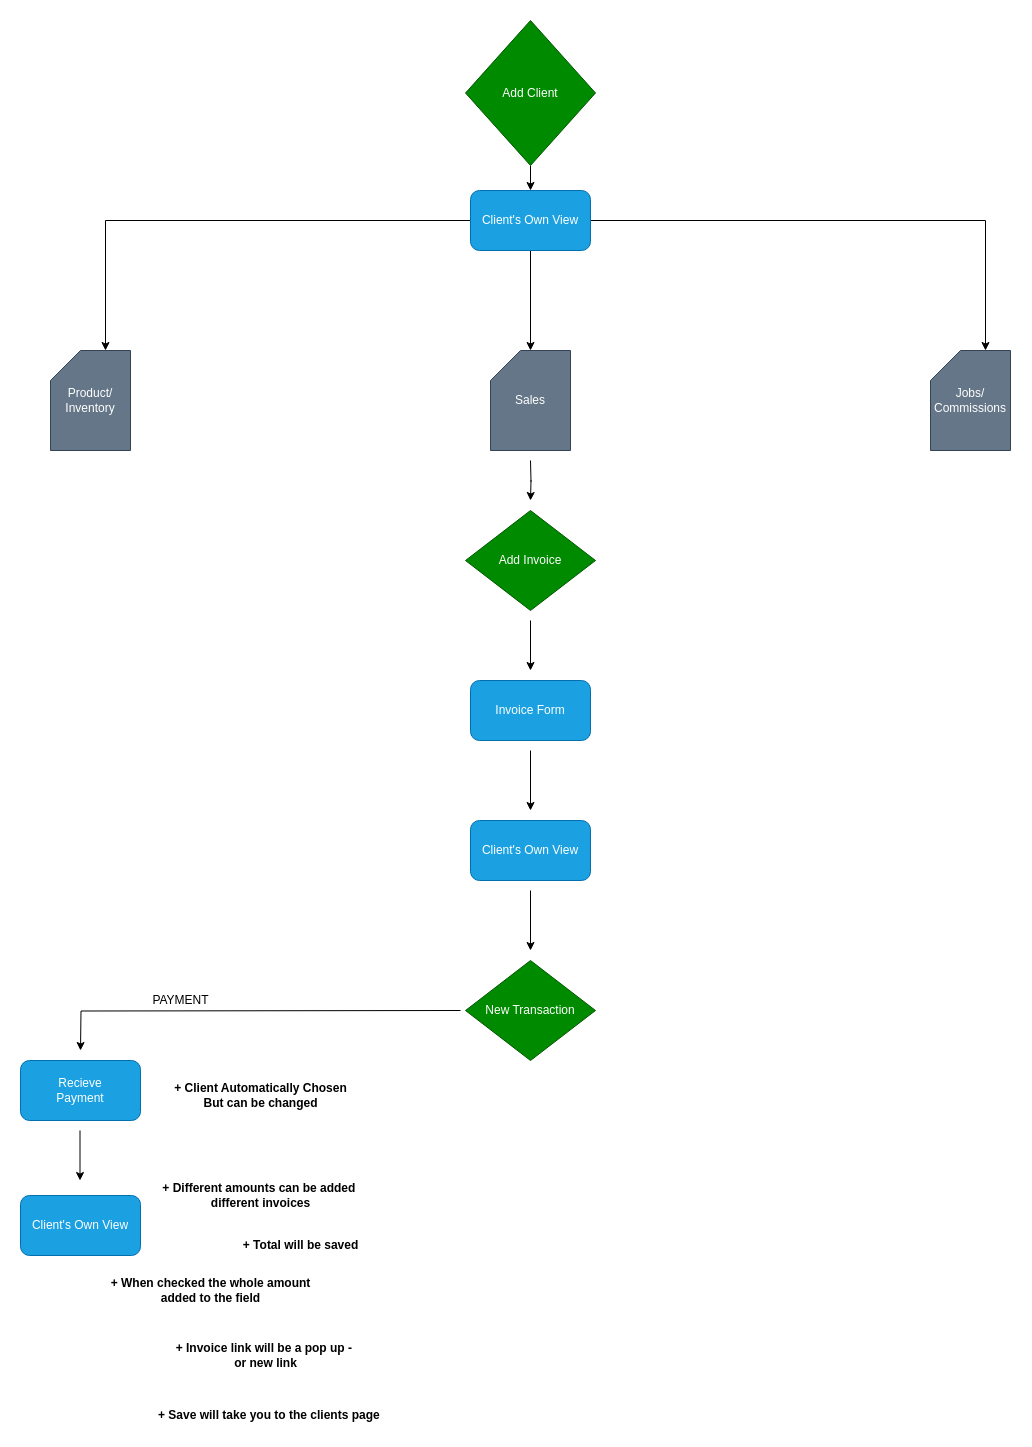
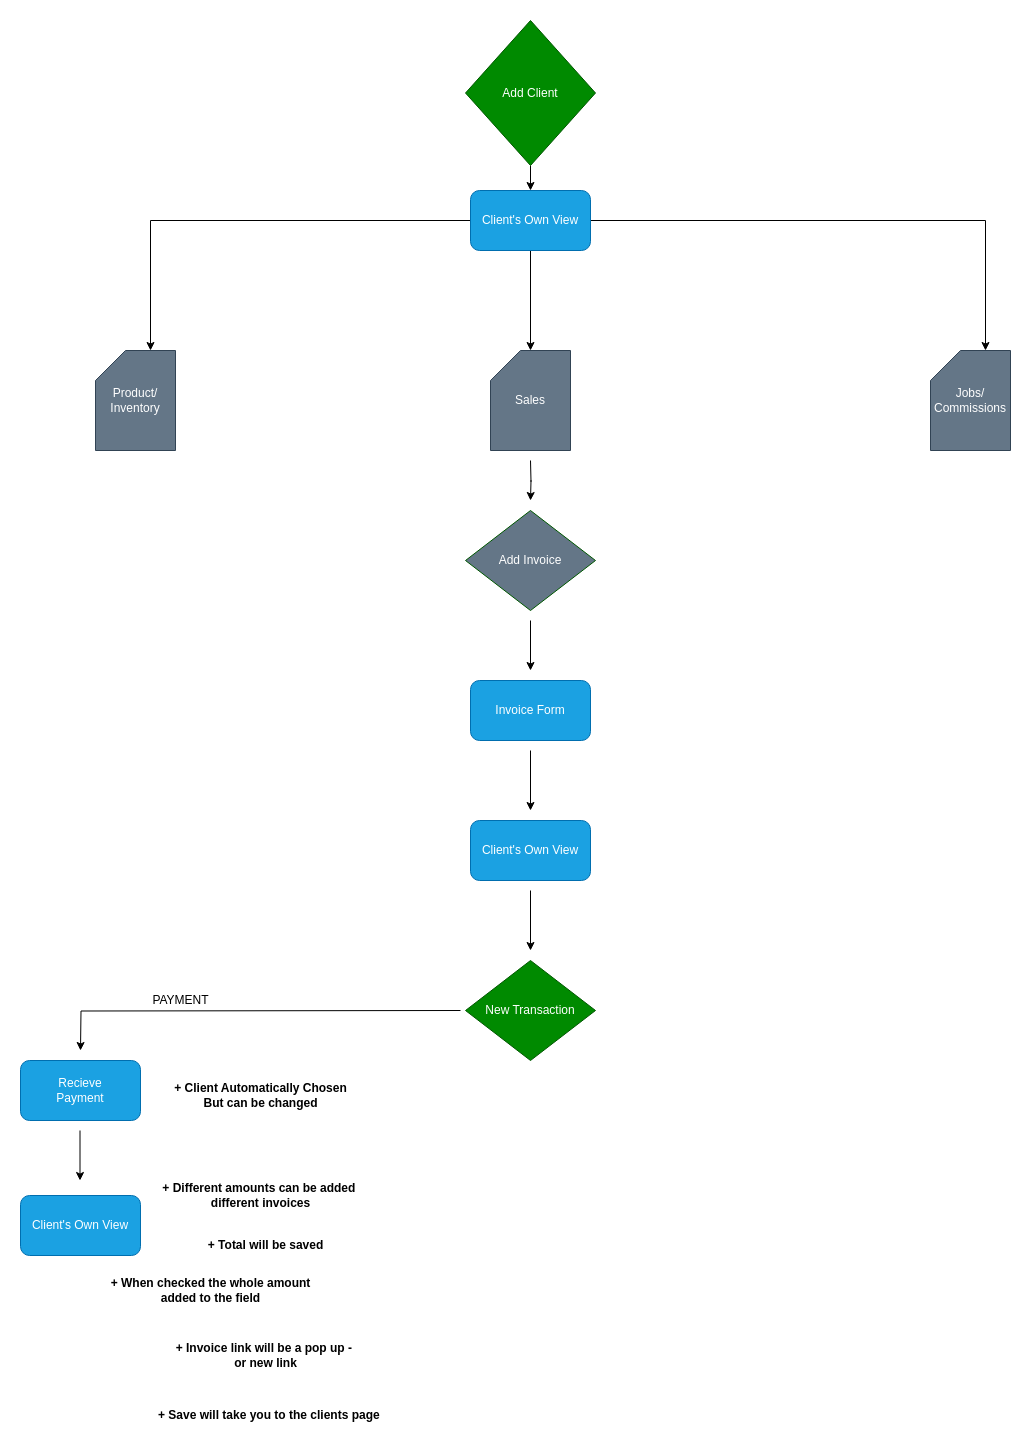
(91, 401) -> (136, 401)
(531, 561) -> (531, 561)
(301, 1246) -> (266, 1246)
